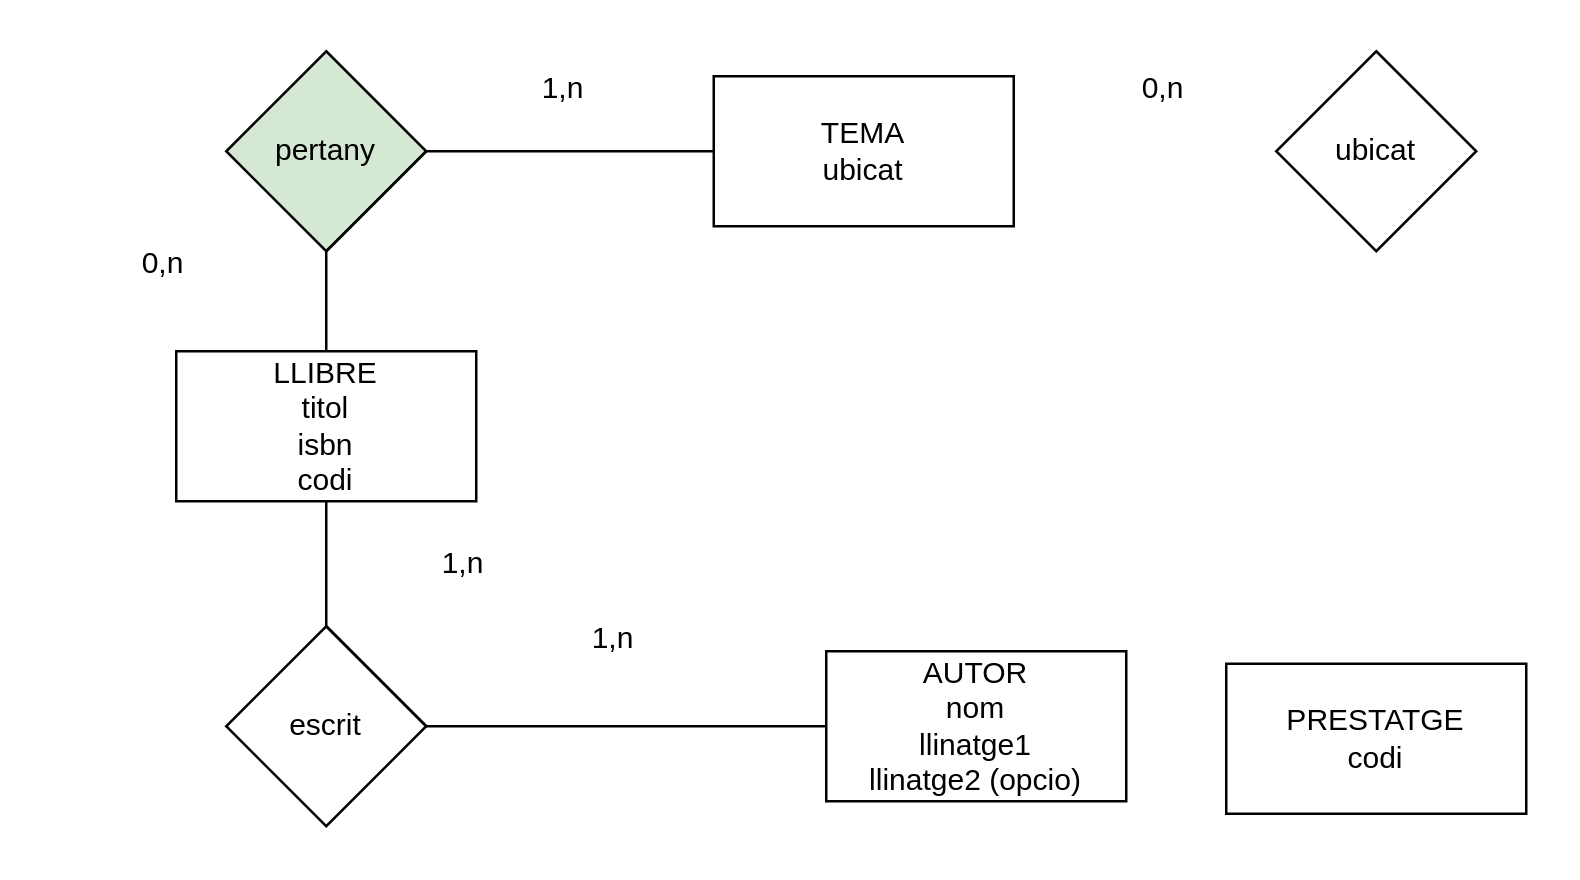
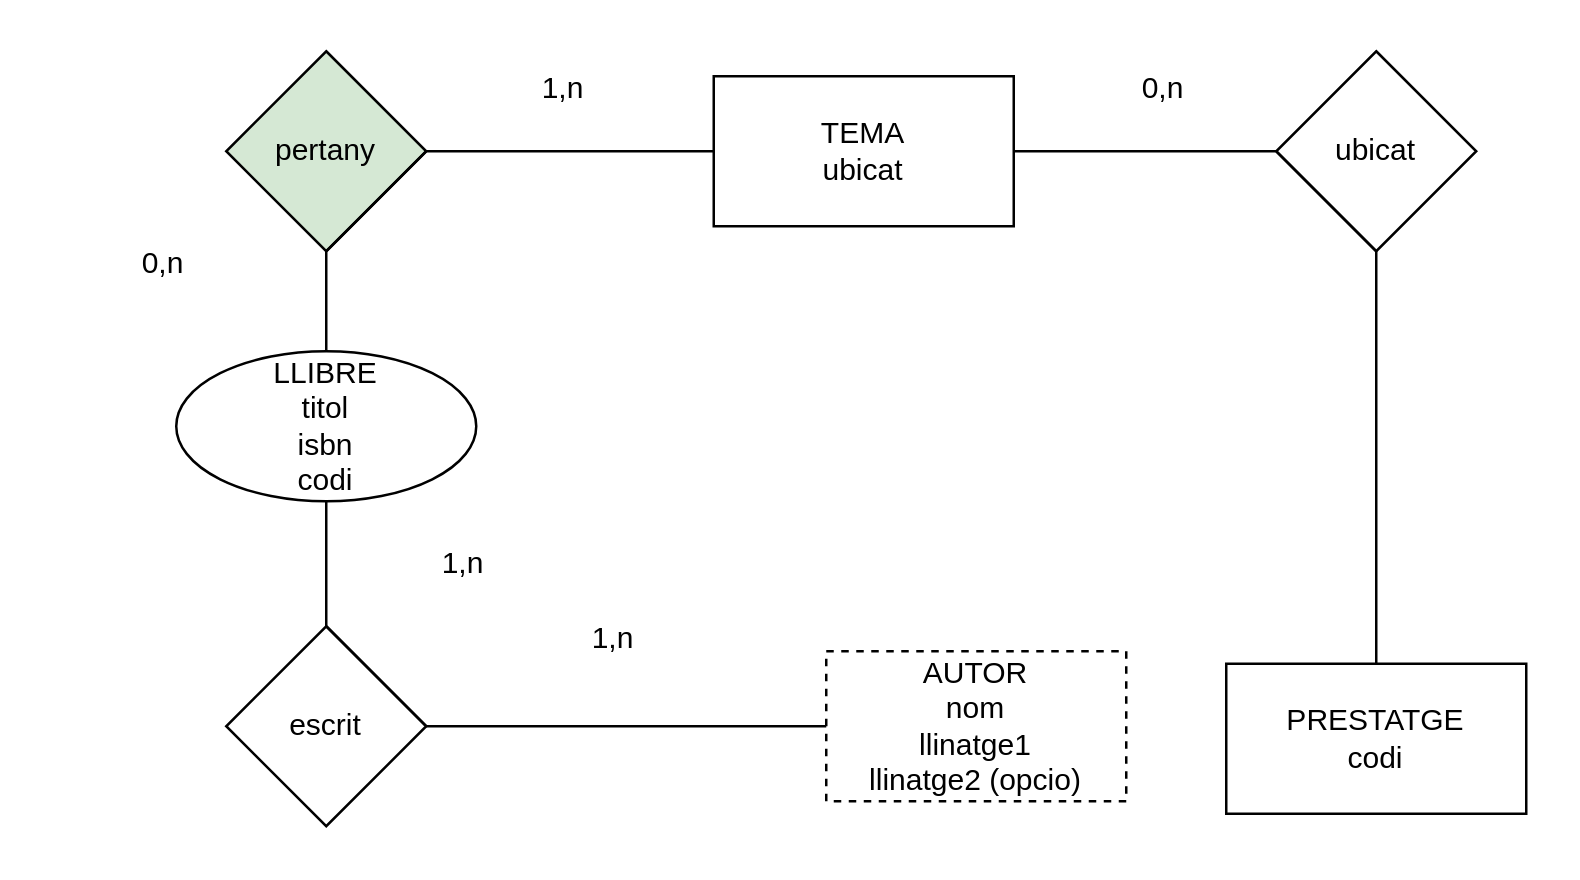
(326, 426) -> (326, 426)
none -> (1376, 455)
(976, 726) -> (976, 726)
